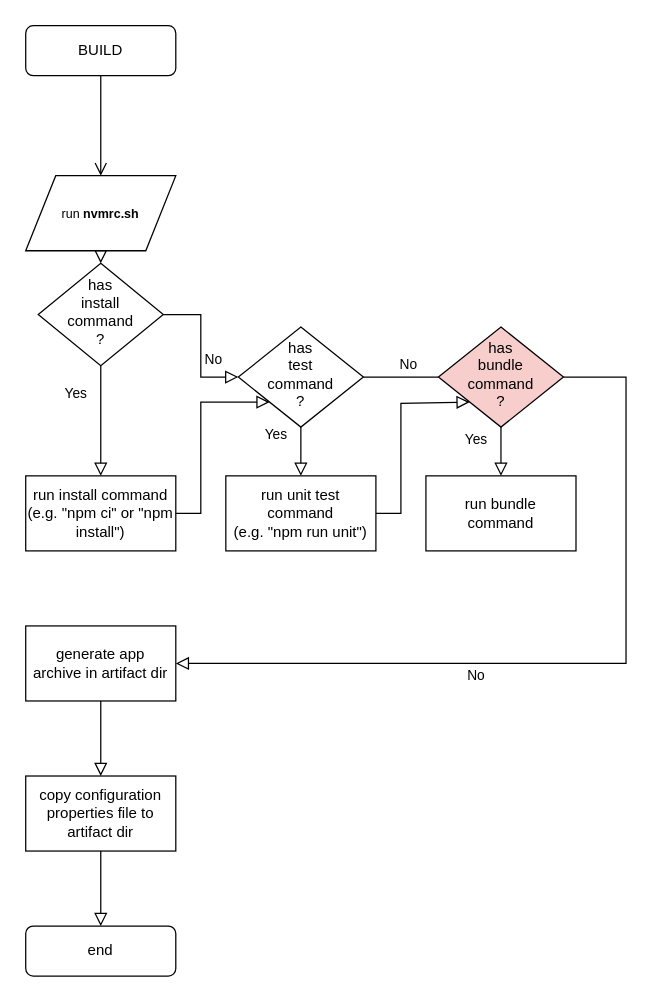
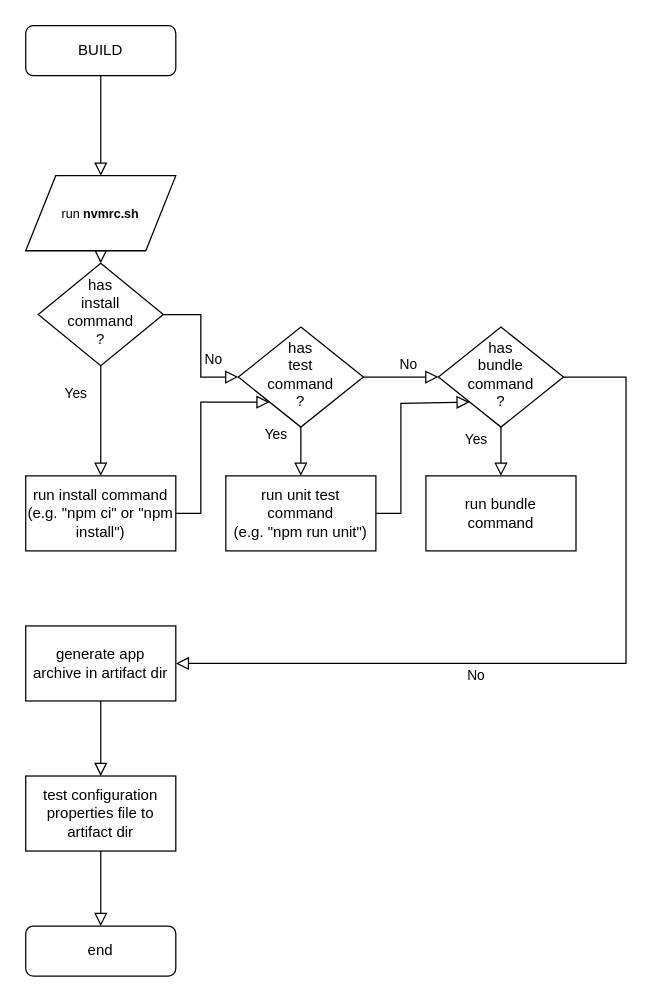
(101, 166) -> (101, 161)
(429, 377) -> (424, 377)
(501, 377) -> (501, 377)
(101, 813) -> (101, 813)
